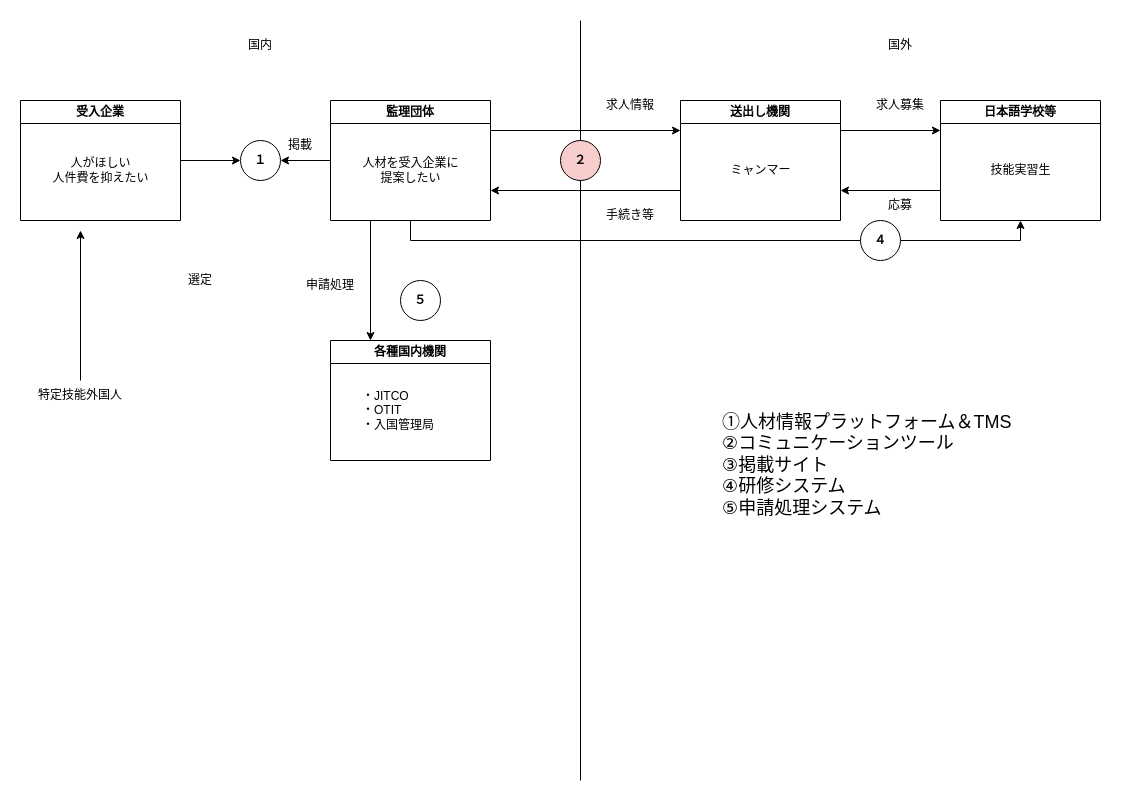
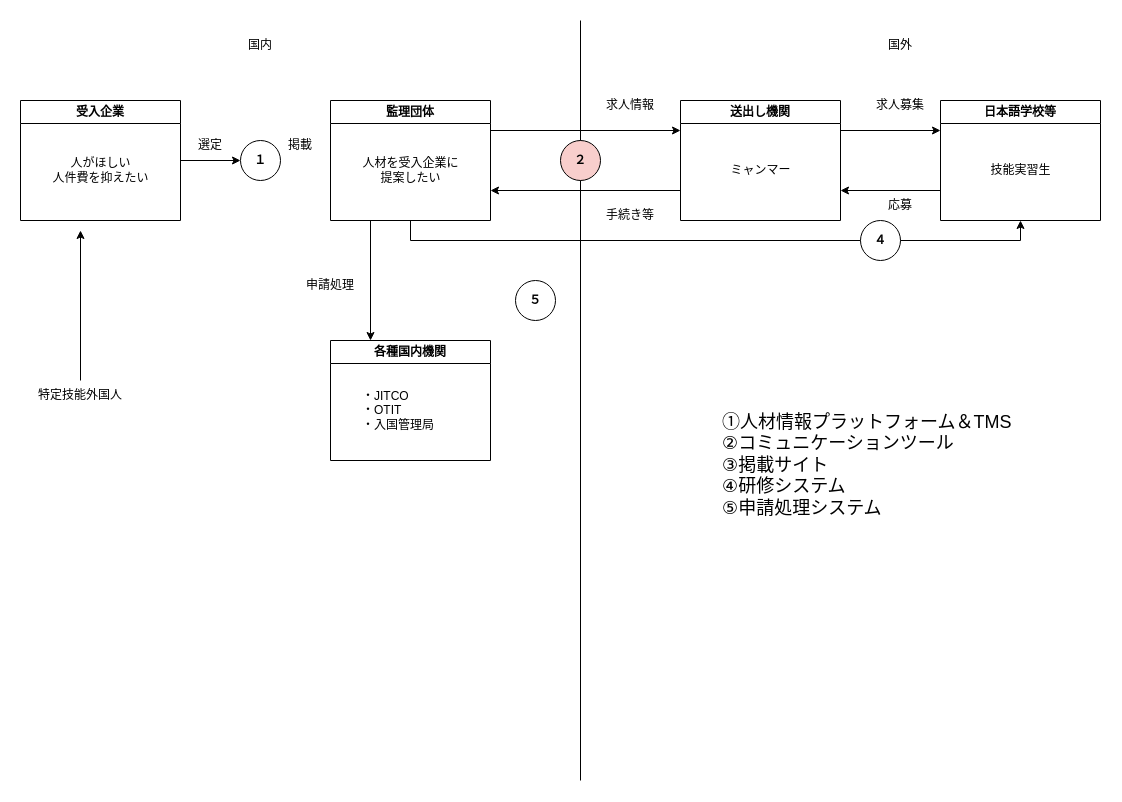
(308, 161) -> none
(201, 281) -> (211, 146)
(421, 301) -> (536, 301)
